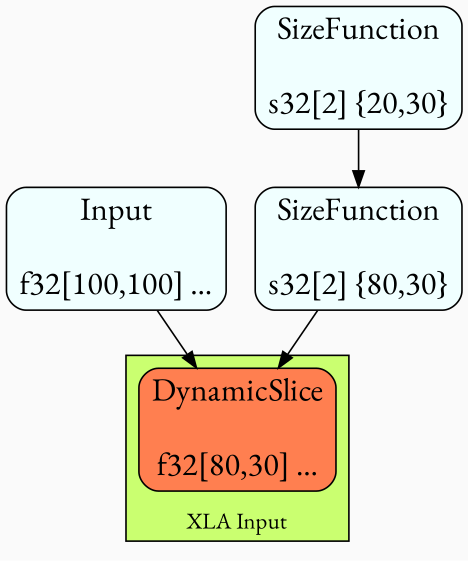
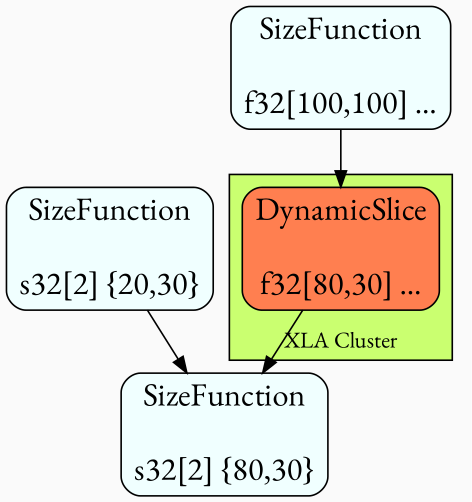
(116, 249) -> (341, 68)
(303, 332) -> (287, 335)
(237, 523) -> (341, 342)
